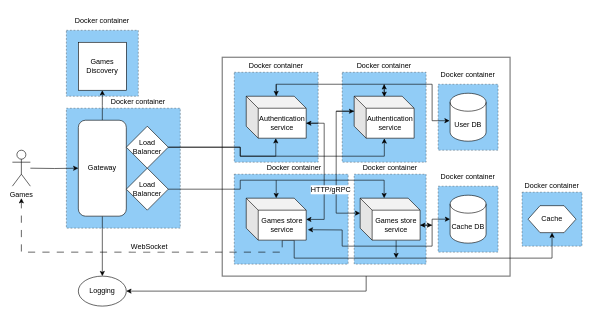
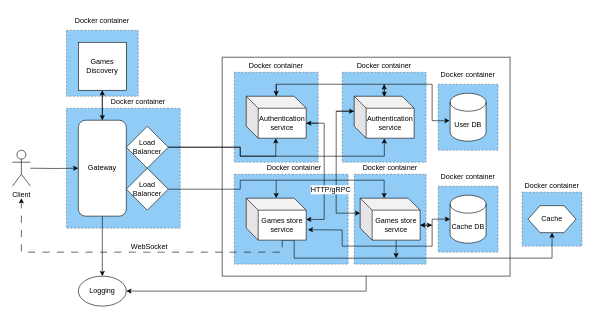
none -> (102, 91)
(22, 195) -> (22, 195)
